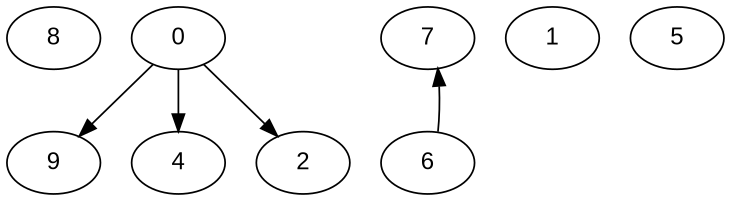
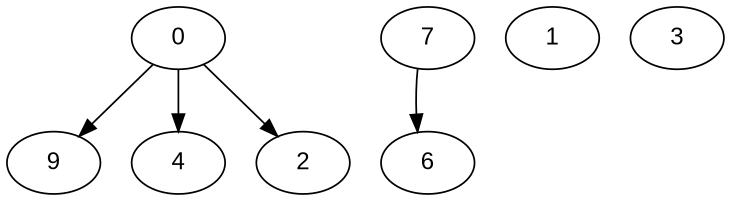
(54, 38) -> none
(677, 38) -> (677, 38)
(439, 109) -> (416, 91)
